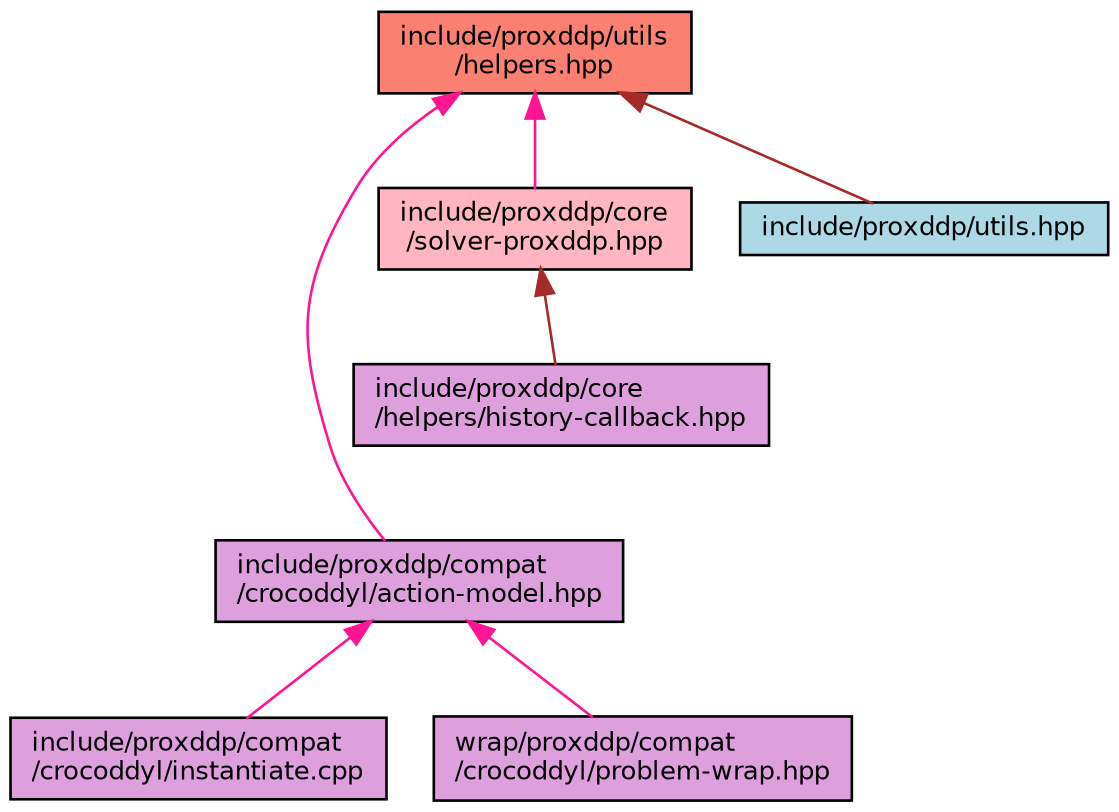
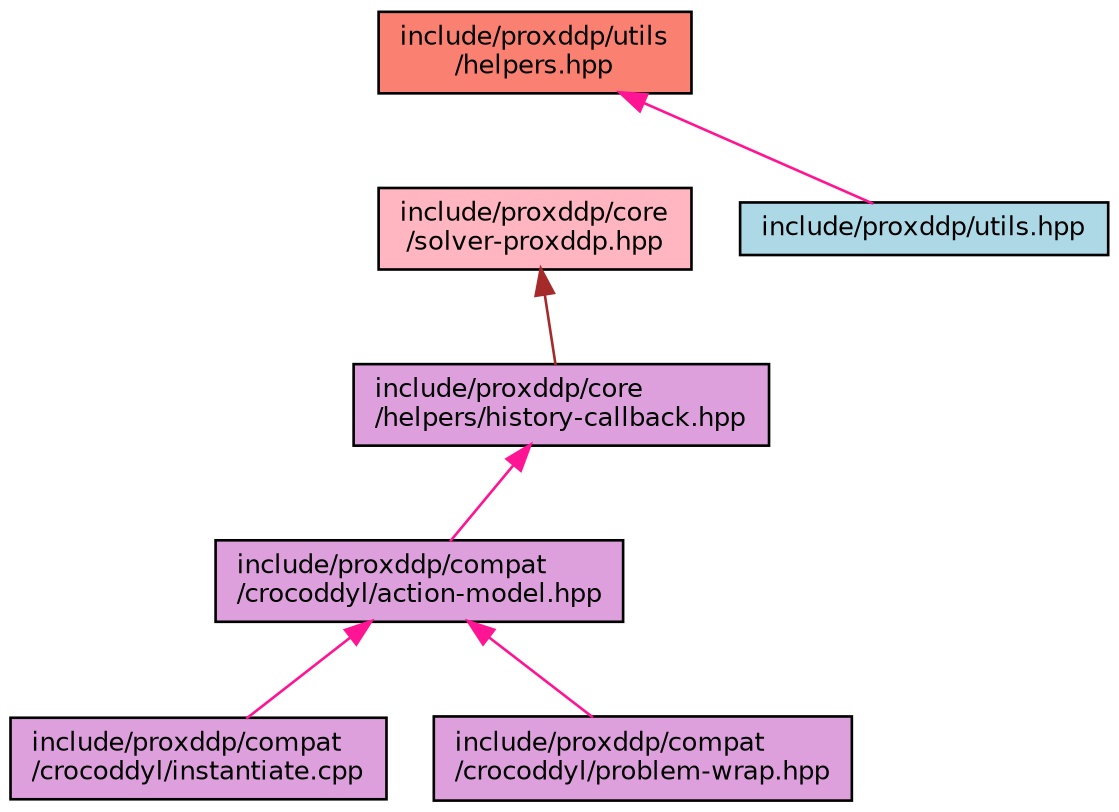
(759, 153) -> (759, 153)
(535, 154) -> none
(309, 310) -> (482, 503)
(643, 759) -> (643, 759)
